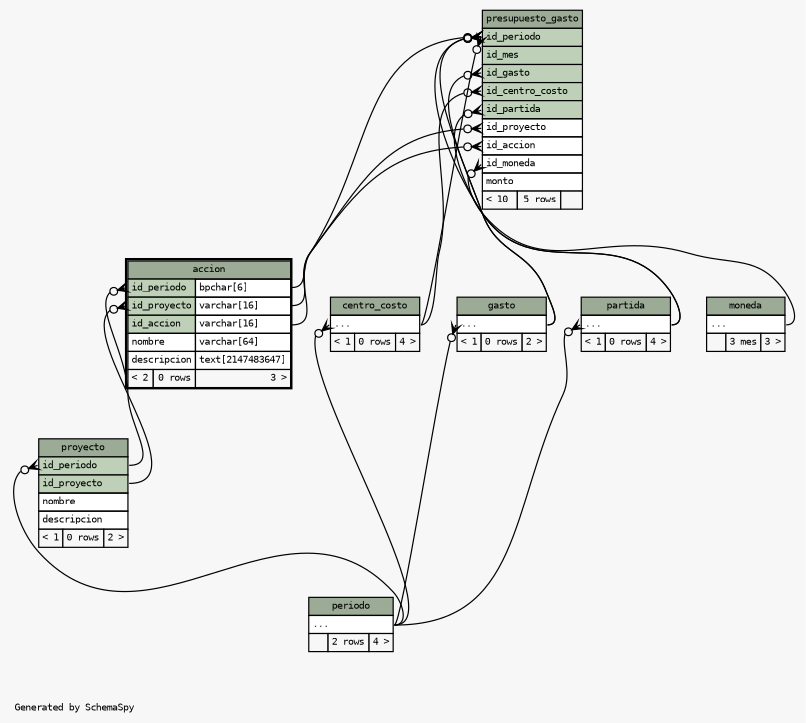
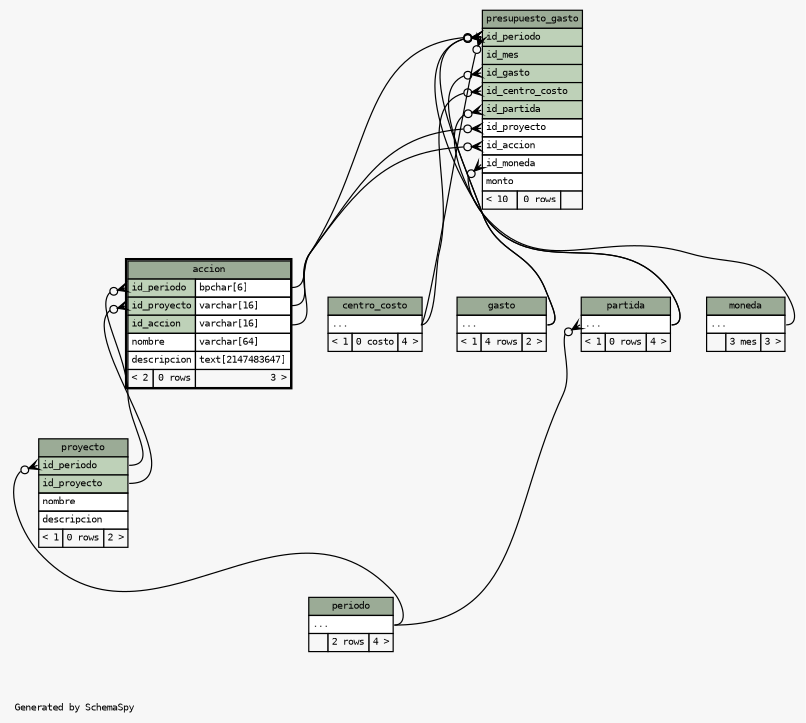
(540, 200) -> (540, 200)
(375, 342) -> (375, 342)
(502, 342) -> (502, 342)
(365, 483) -> none
(424, 484) -> none
